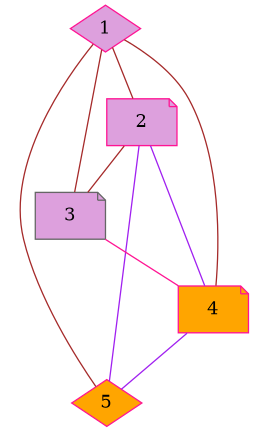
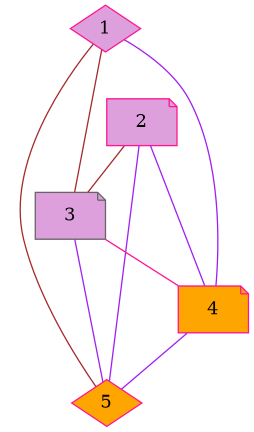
(123, 73) -> none
(207, 147) -> (207, 147)
none -> (89, 311)
